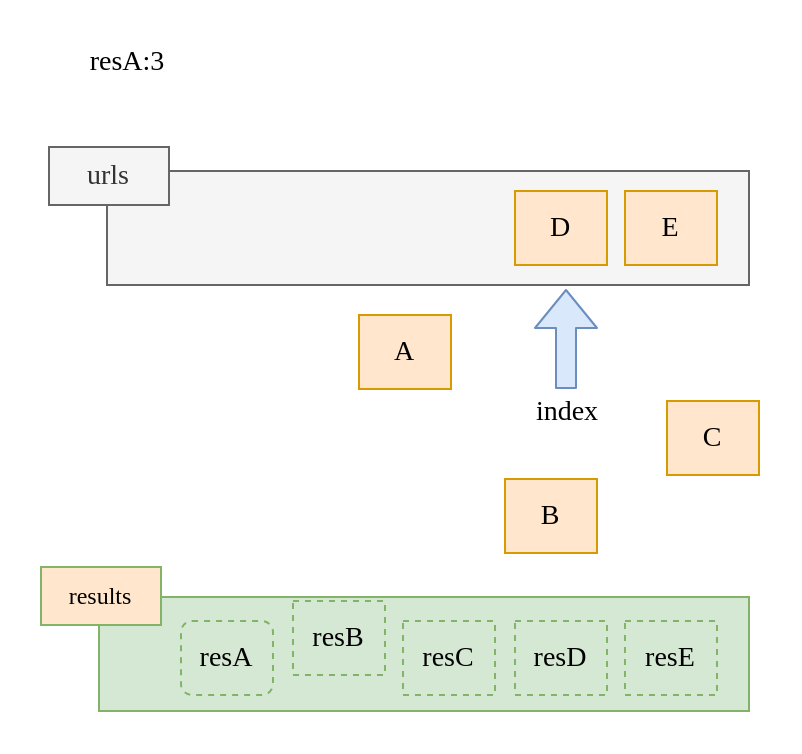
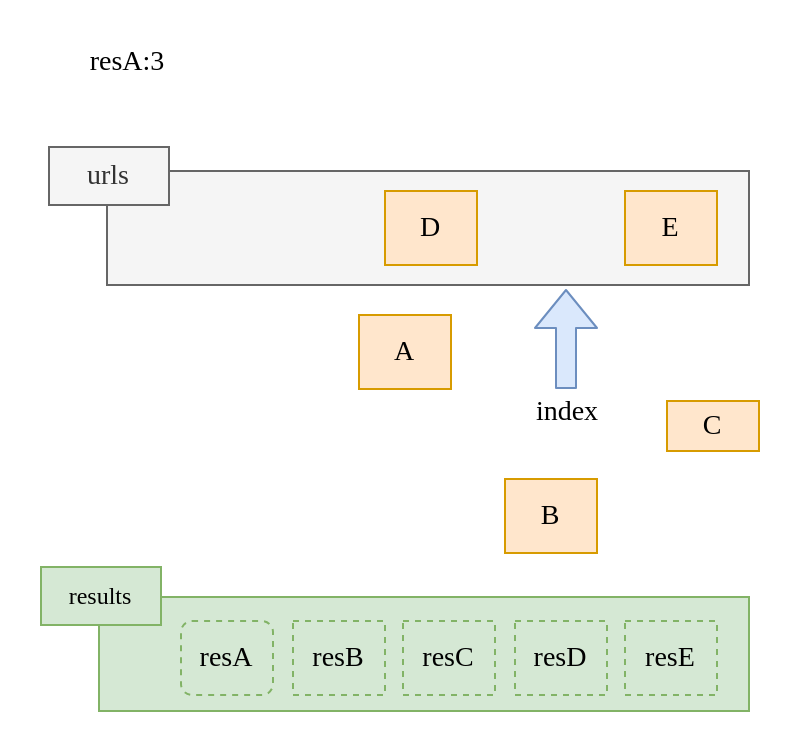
(561, 228) -> (431, 228)
(713, 438) -> (713, 426)
(101, 596) -> (101, 596)
(339, 638) -> (339, 658)
